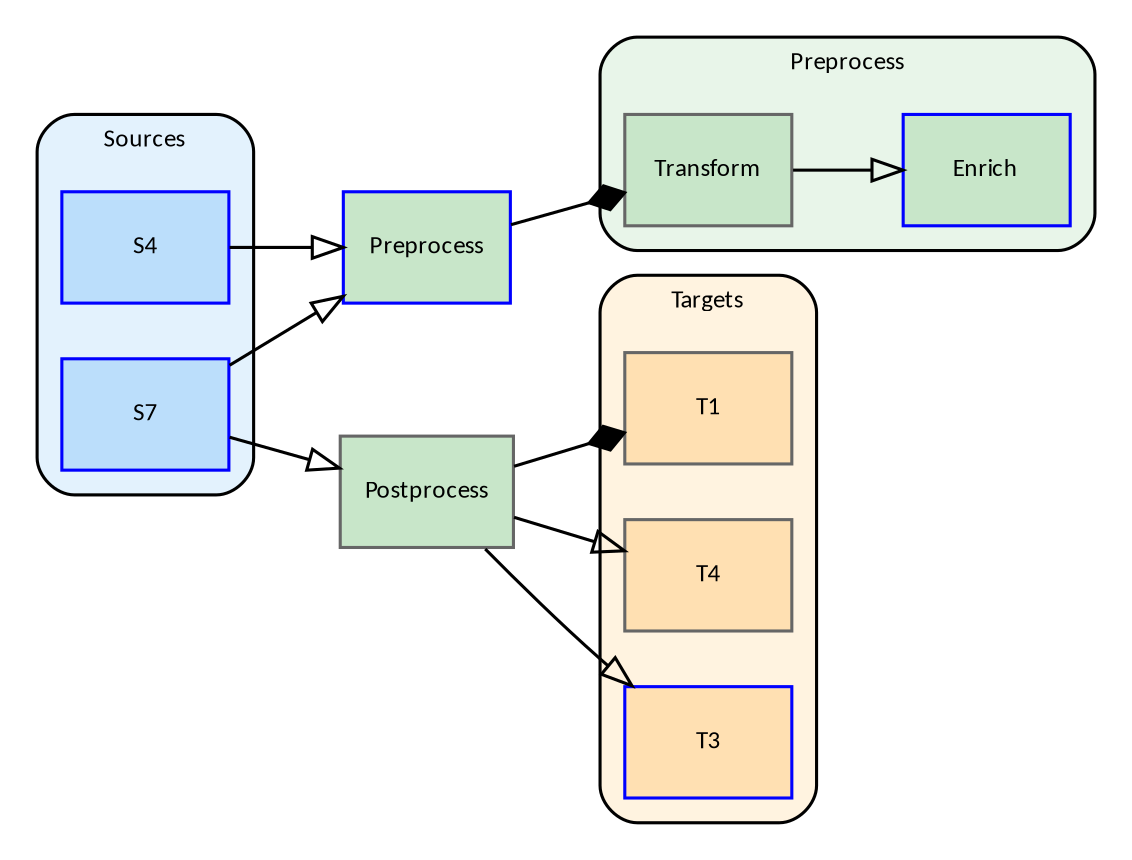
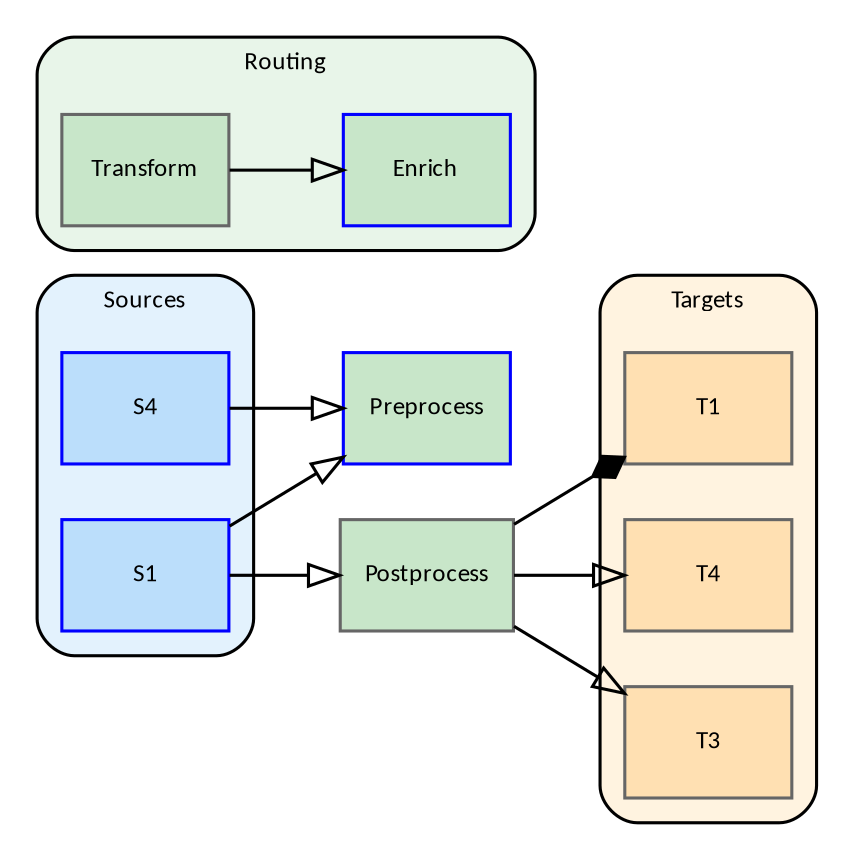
(847, 63) -> (286, 63)
(550, 214) -> none
(145, 414) -> (145, 575)
(708, 742) -> (708, 742)
